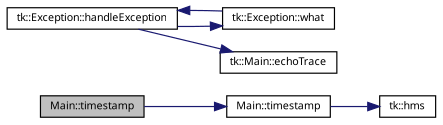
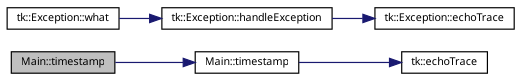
(194, 26) -> none
(279, 62) -> (445, 18)
(408, 107) -> (445, 62)
